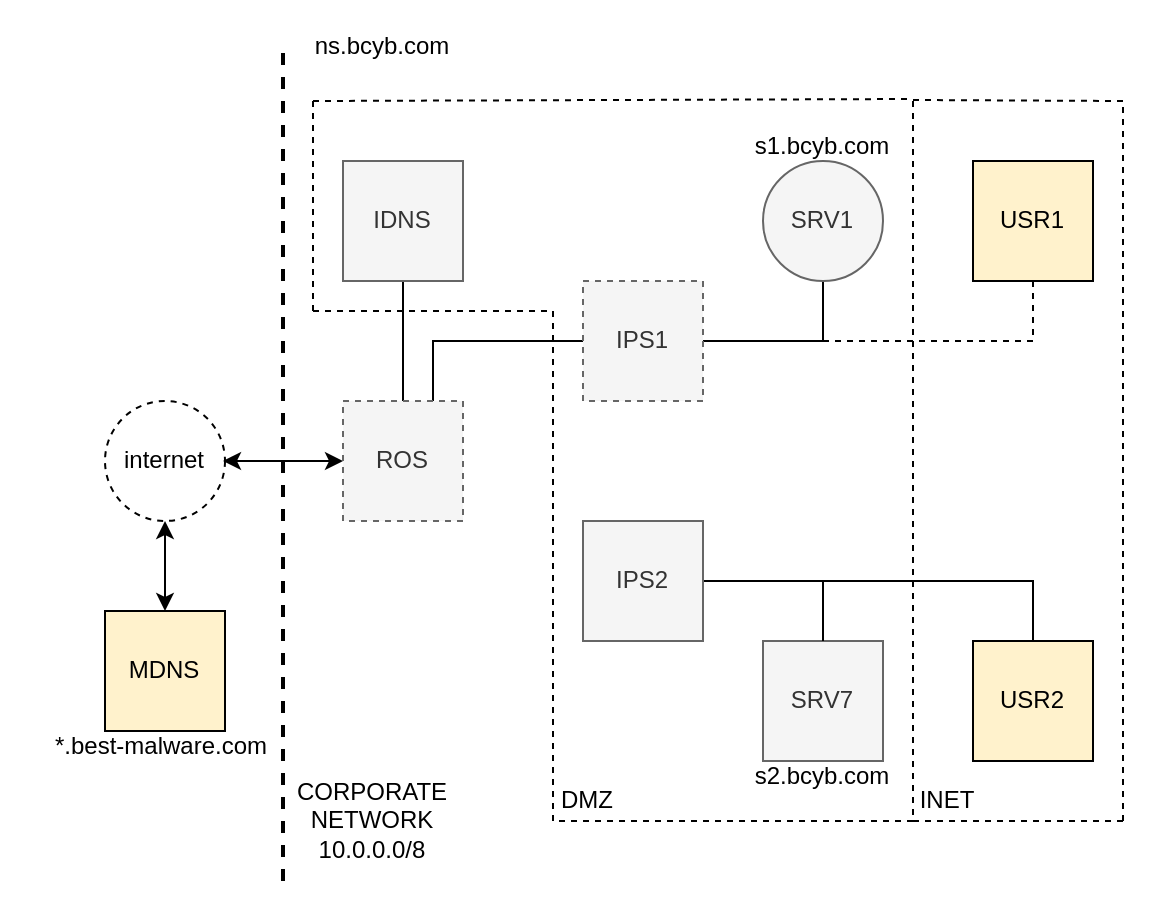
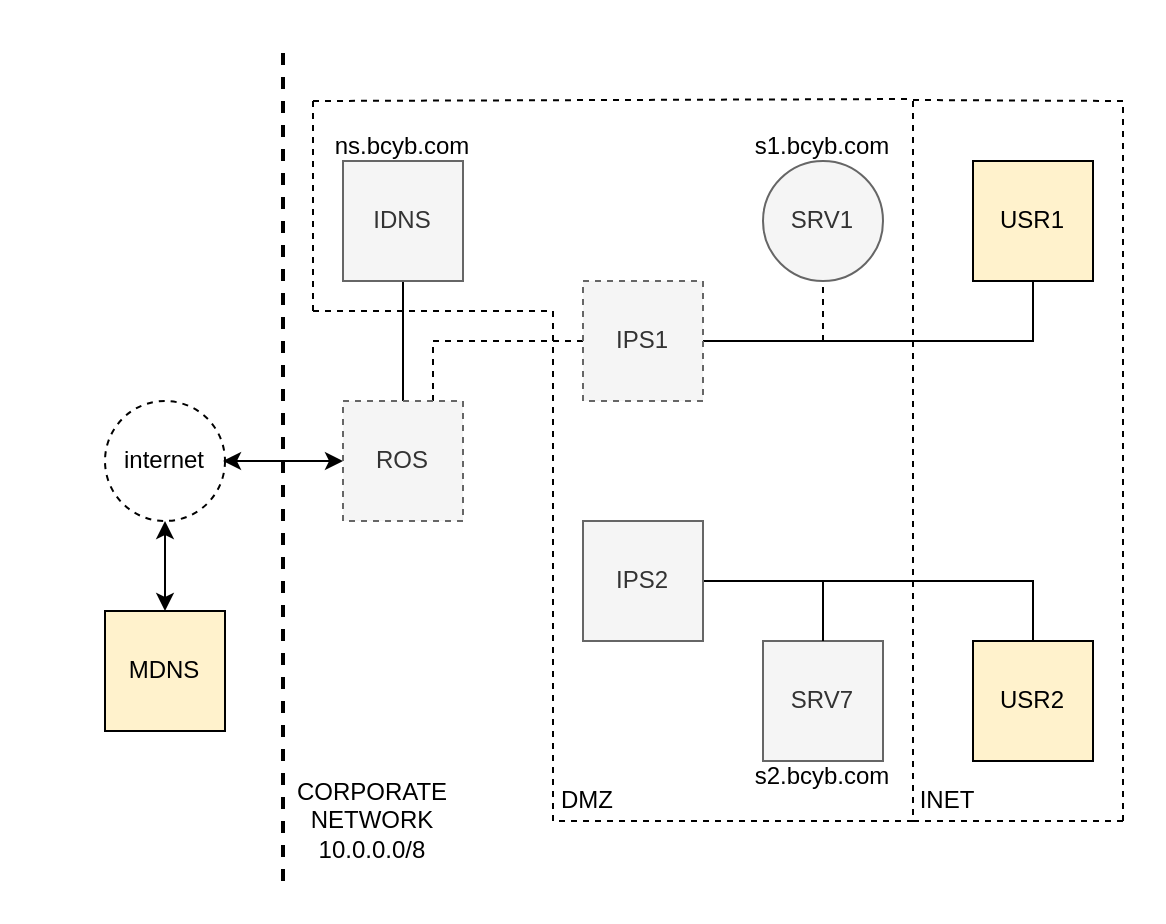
(383, 46) -> (403, 146)
(823, 309) -> (823, 309)
(463, 341) -> (463, 341)
(1003, 341) -> (1003, 341)
(162, 746) -> none
